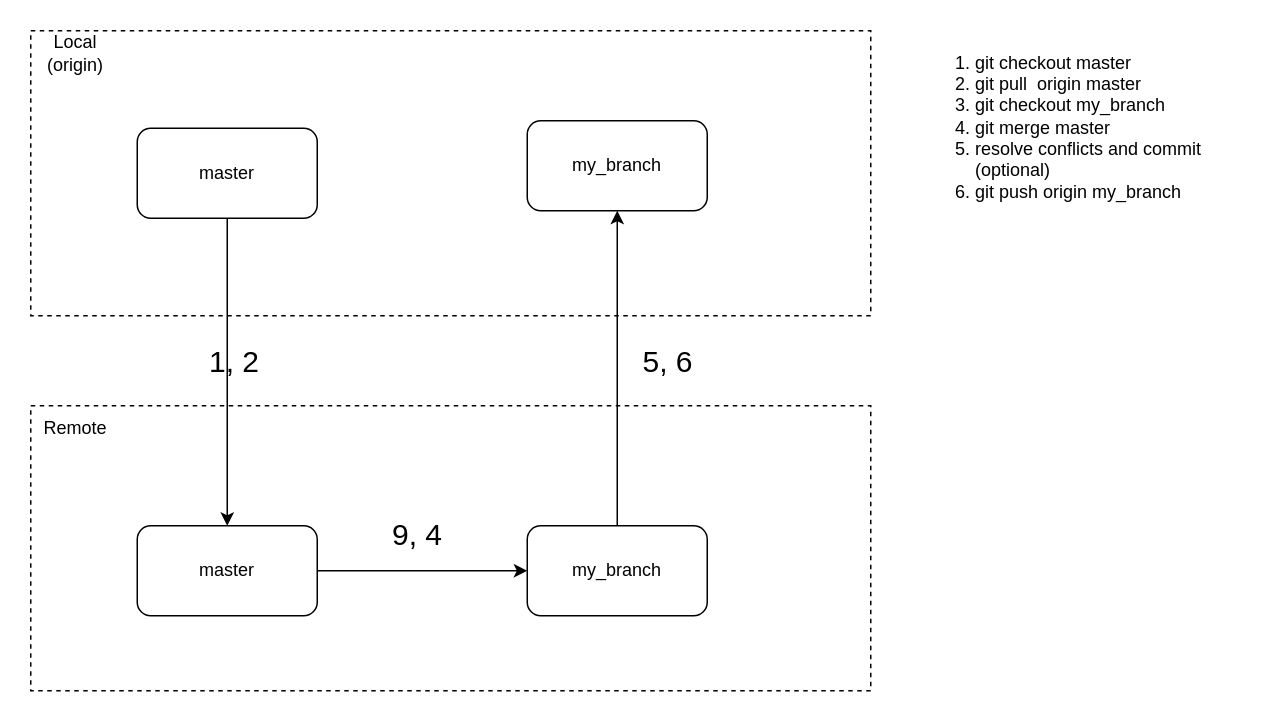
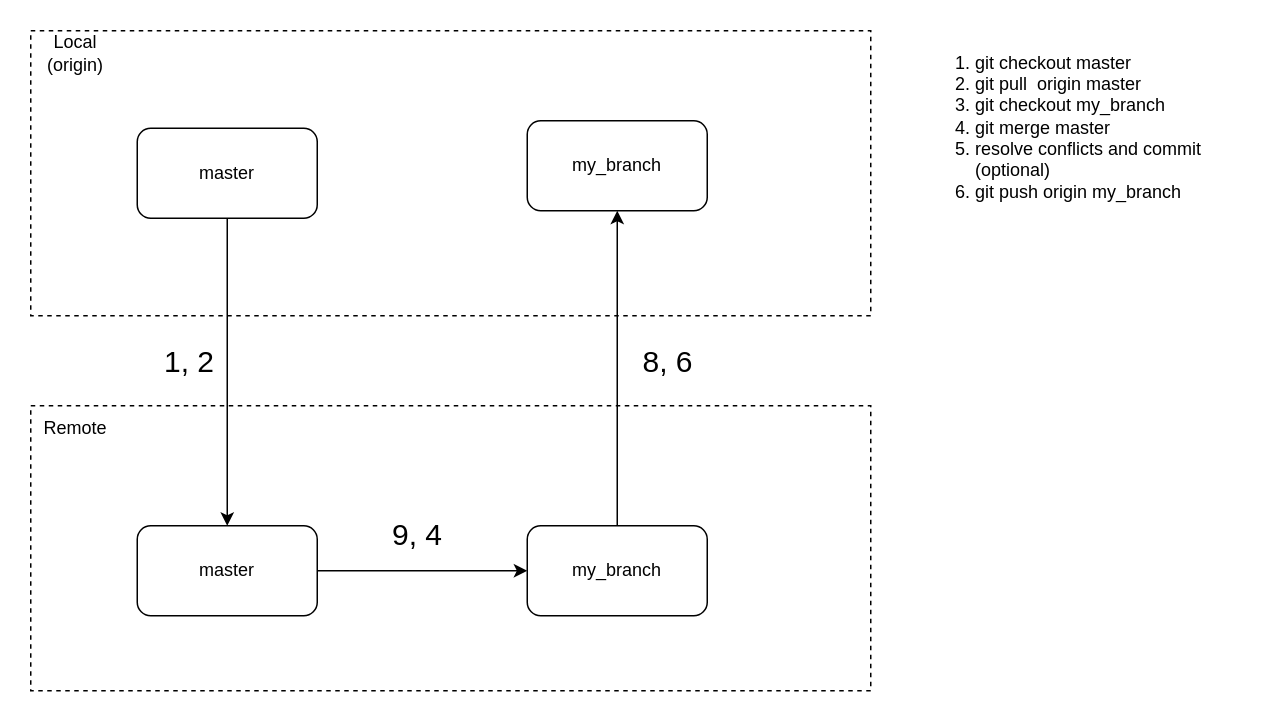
(235, 361) -> (190, 361)
(668, 361) -> (668, 361)
